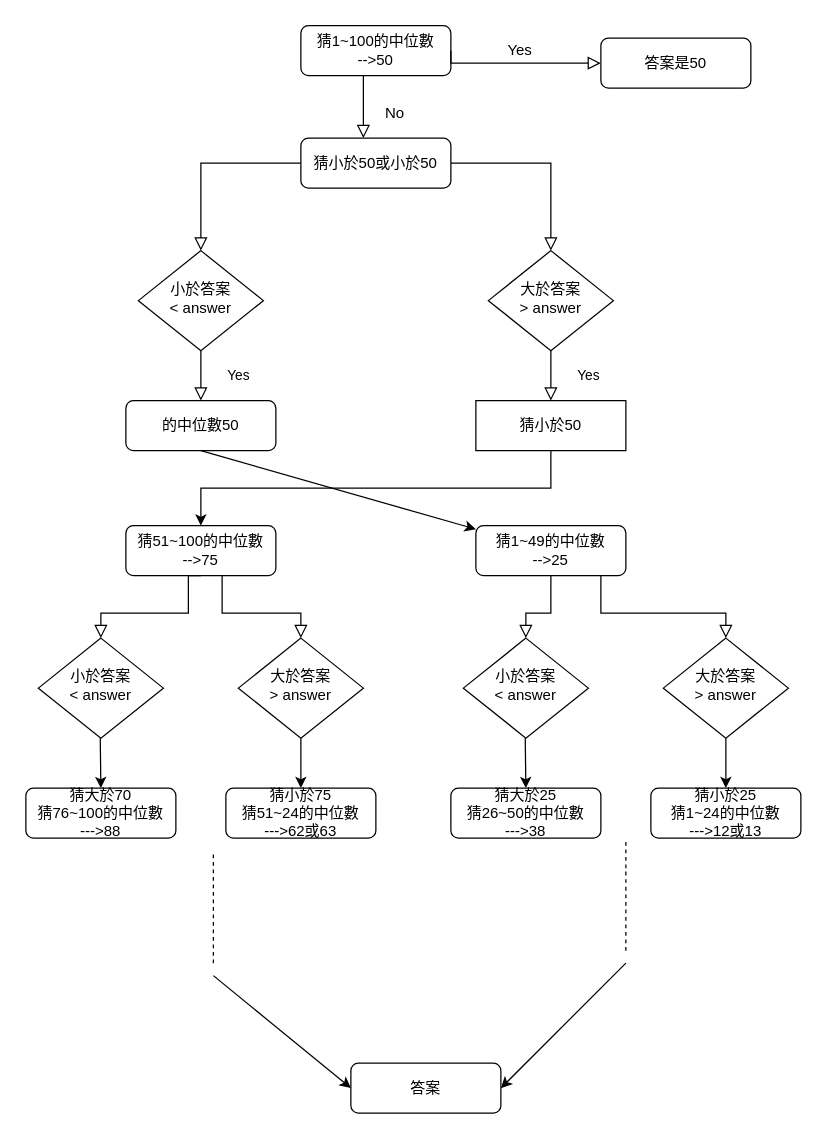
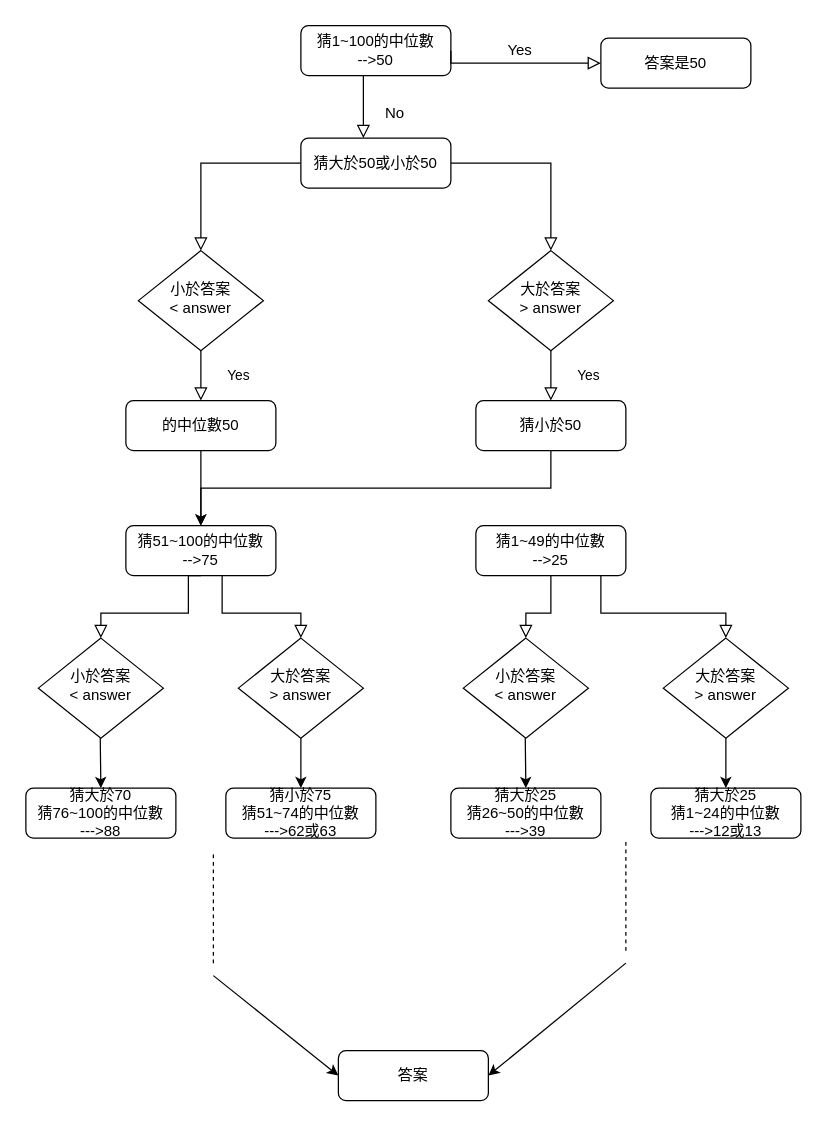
(376, 163) -> (376, 163)
(551, 426) -> (551, 426)
(403, 508) -> (201, 468)
(301, 813) -> (301, 813)
(526, 813) -> (526, 813)
(726, 813) -> (726, 813)
(426, 1088) -> (413, 1076)
